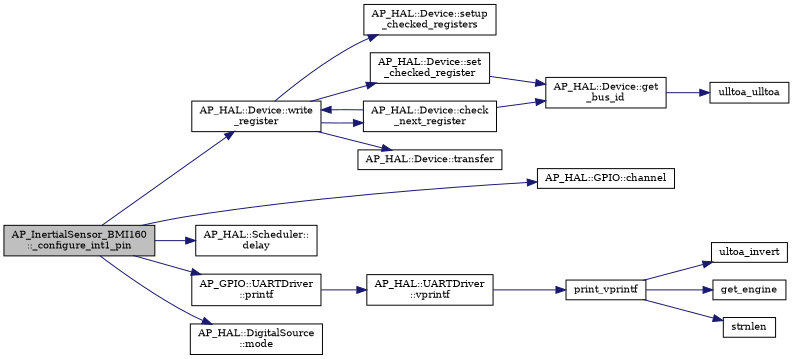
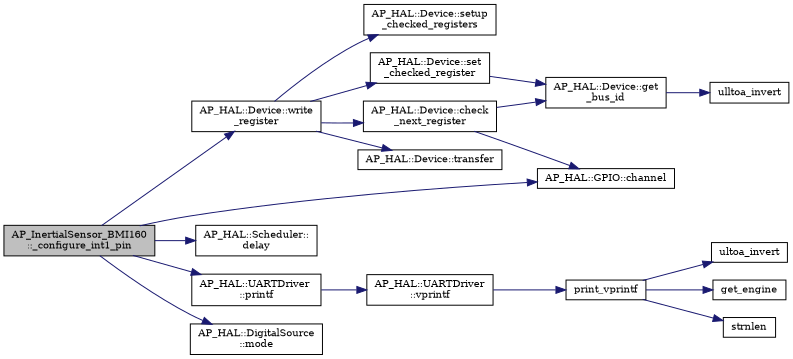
(749, 93) -> (749, 93)
(347, 110) -> (522, 148)
(256, 290) -> (256, 290)
